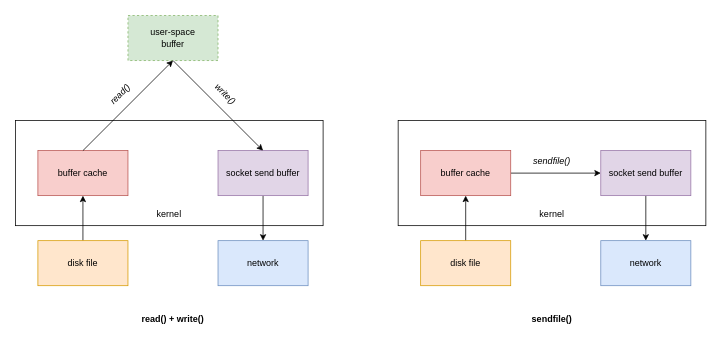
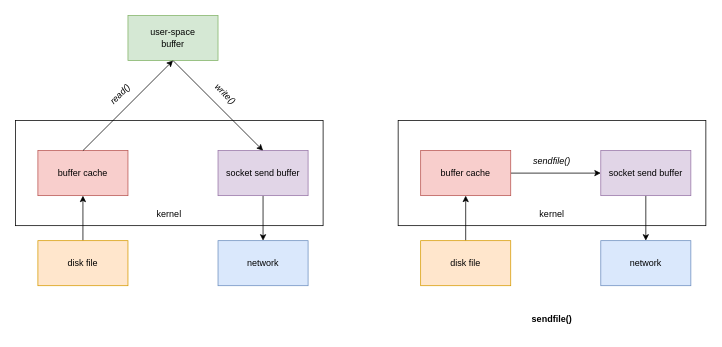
(173, 38) -> (173, 38)
(173, 319) -> none
